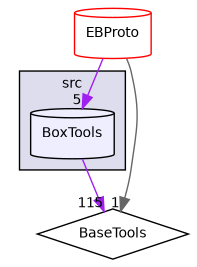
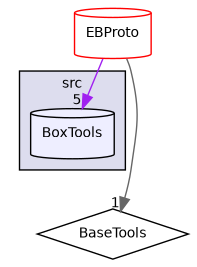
(91, 179) -> none
